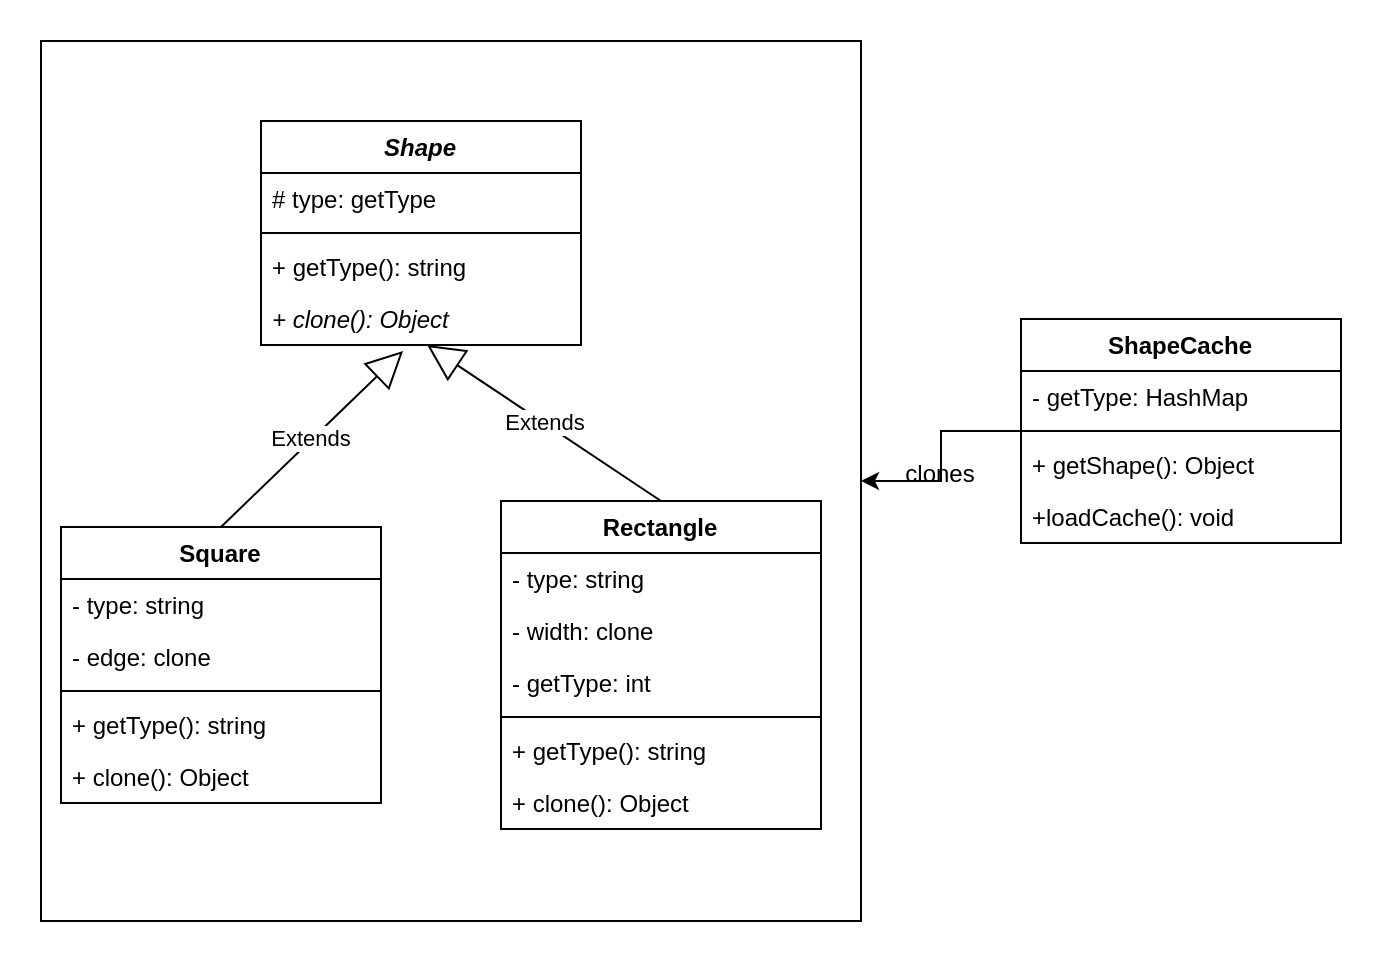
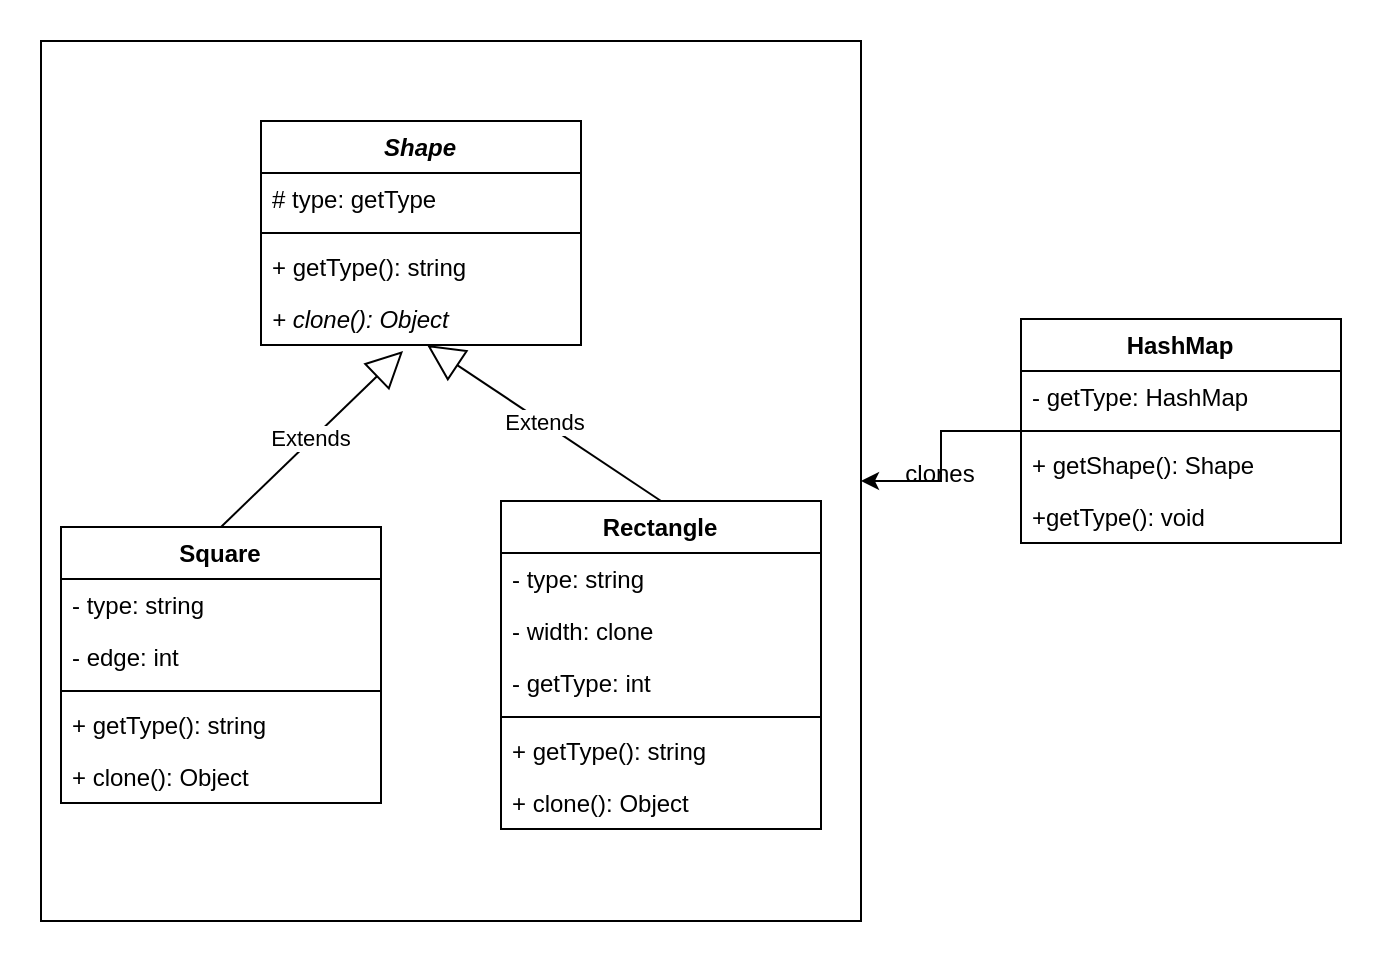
(1180, 346) -> (1180, 346)
(1157, 466) -> (1150, 466)
(1140, 518) -> (1130, 518)
(147, 658) -> (133, 658)
